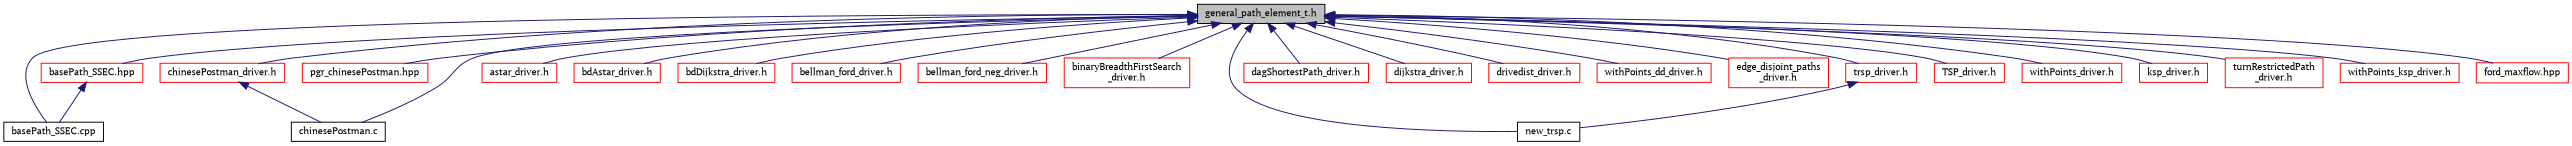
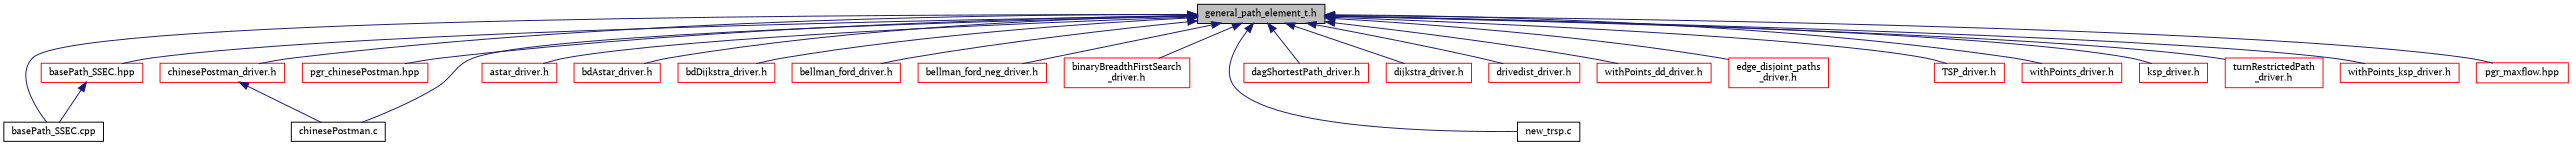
(1881, 73) -> none
(2522, 73) -> (2522, 73)
